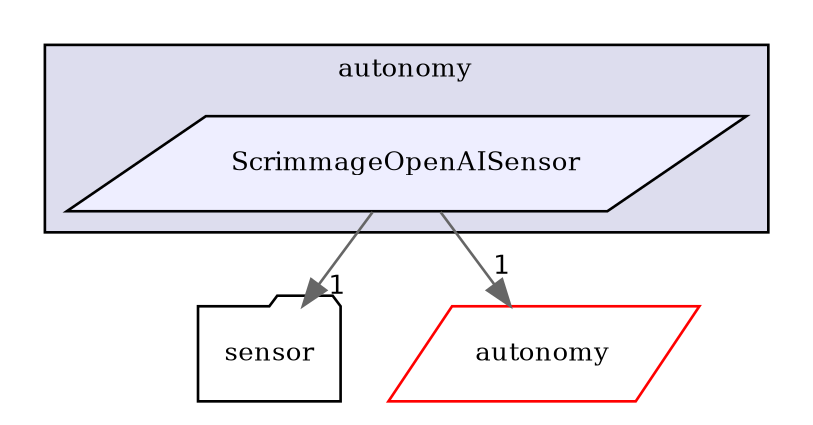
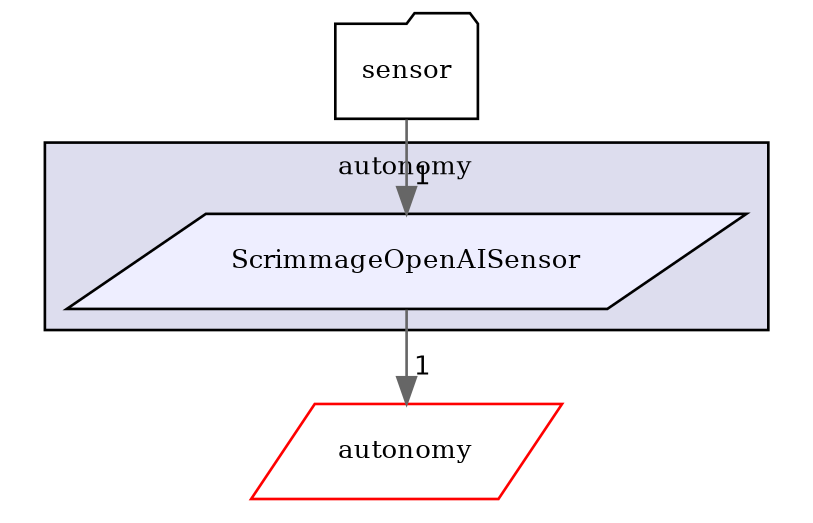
(346, 248) -> (407, 158)
